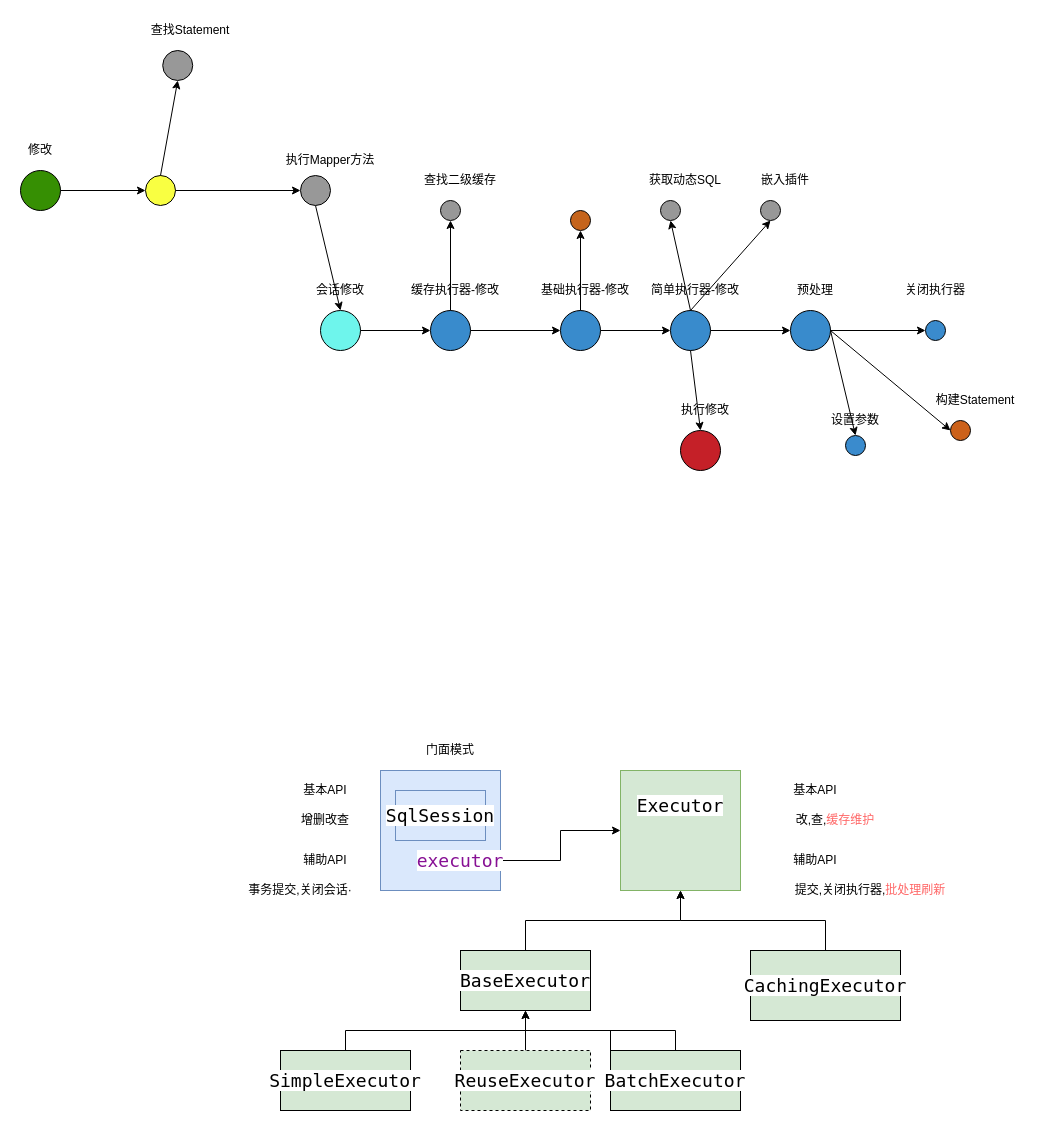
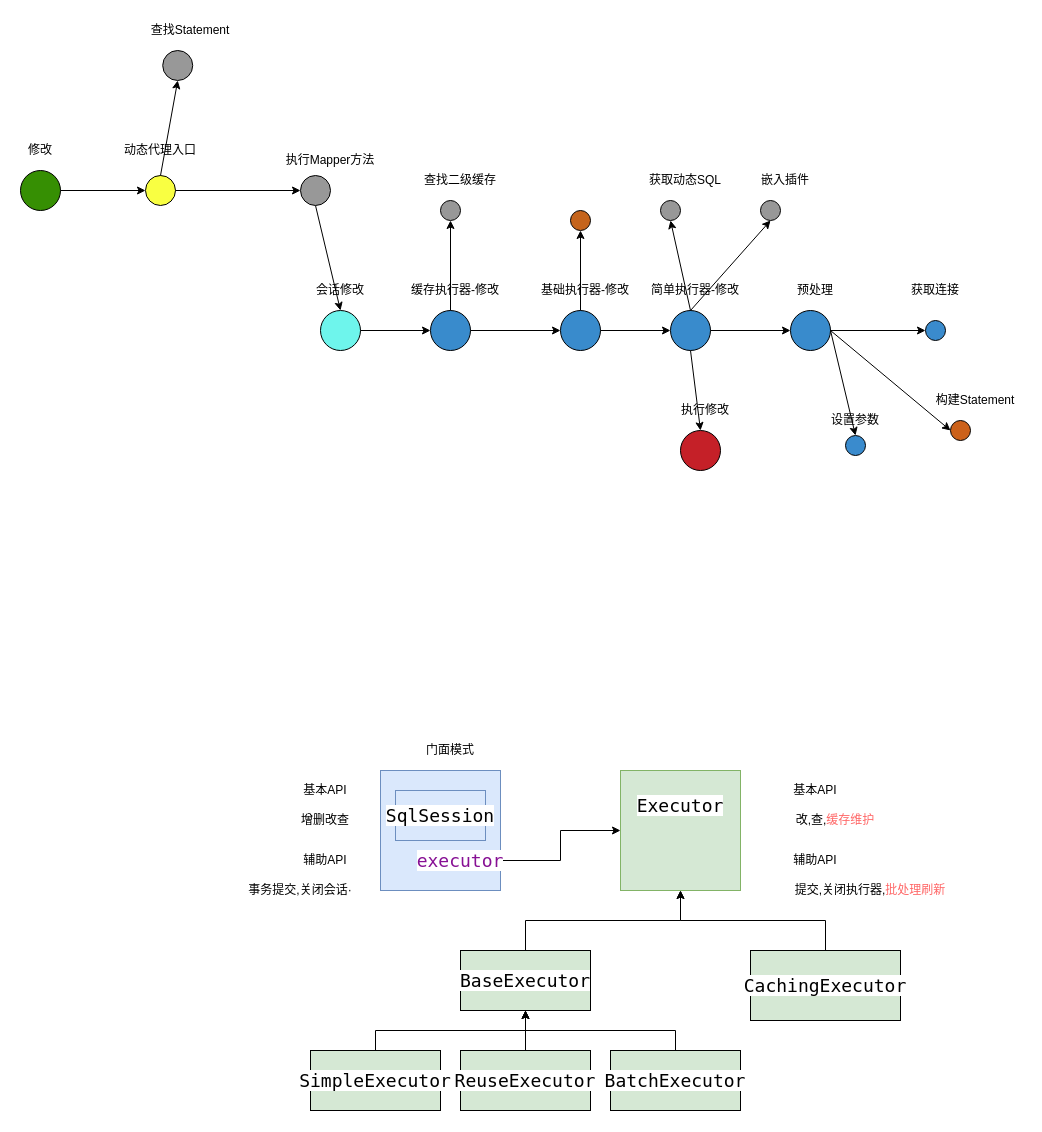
none -> (161, 151)
(936, 291) -> (936, 291)
(611, 1041) -> (526, 1049)
(346, 1081) -> (376, 1081)
(526, 1081) -> (526, 1081)
